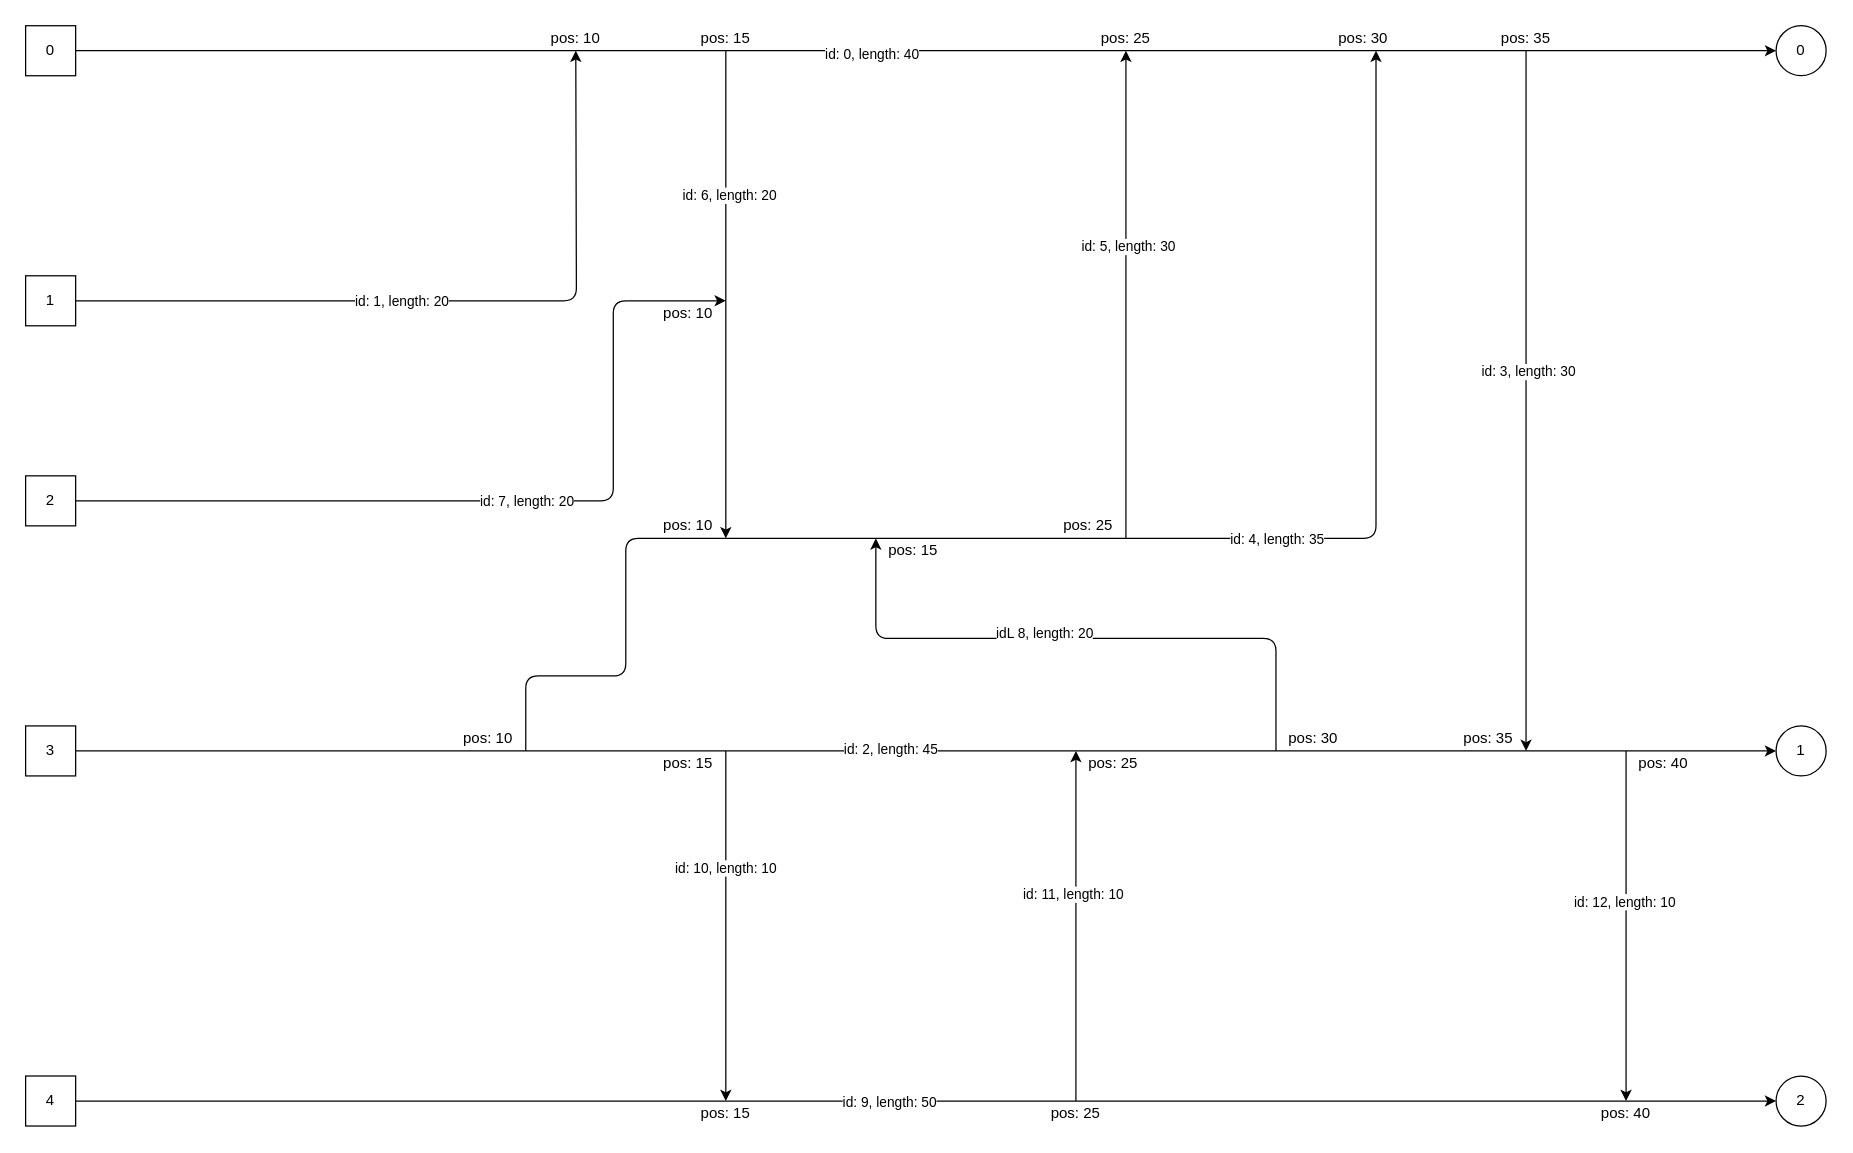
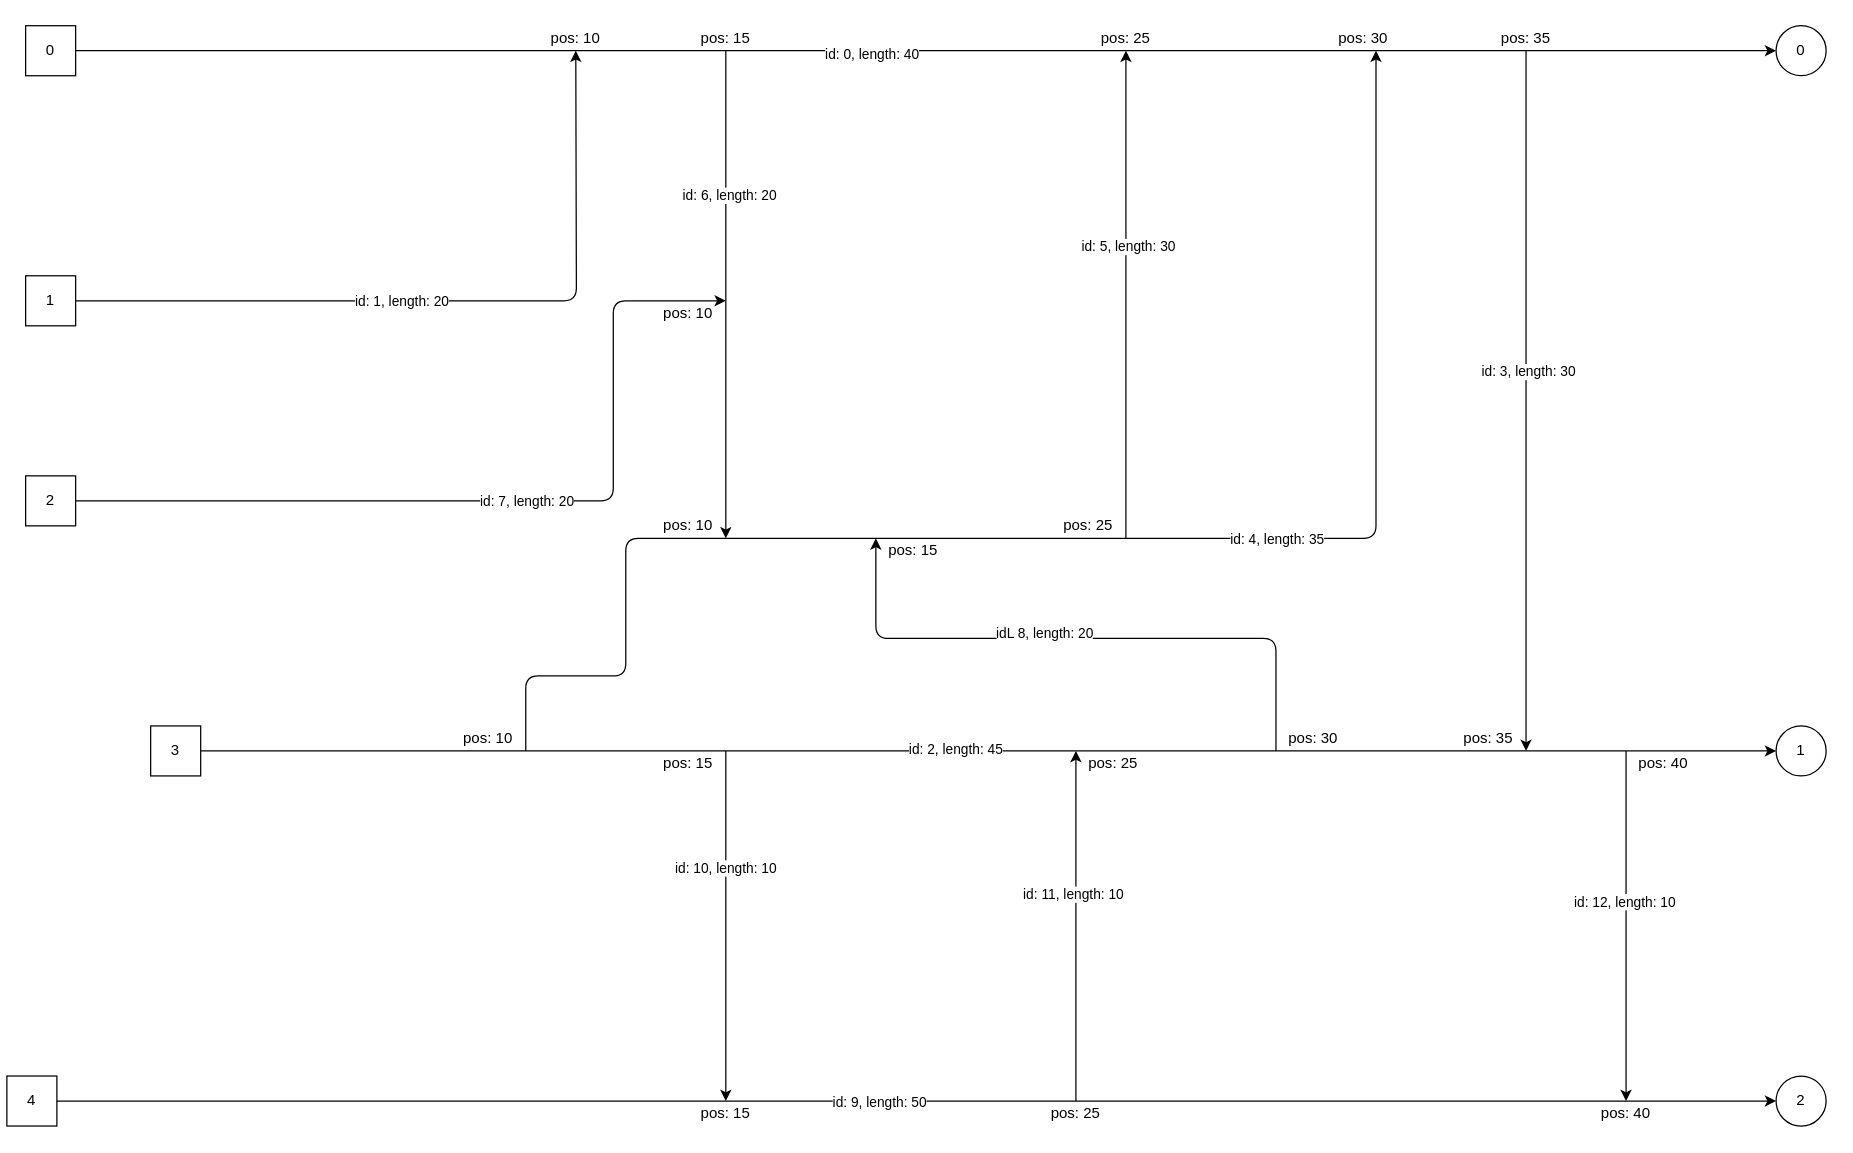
(51, 751) -> (176, 751)
(51, 1101) -> (32, 1101)
